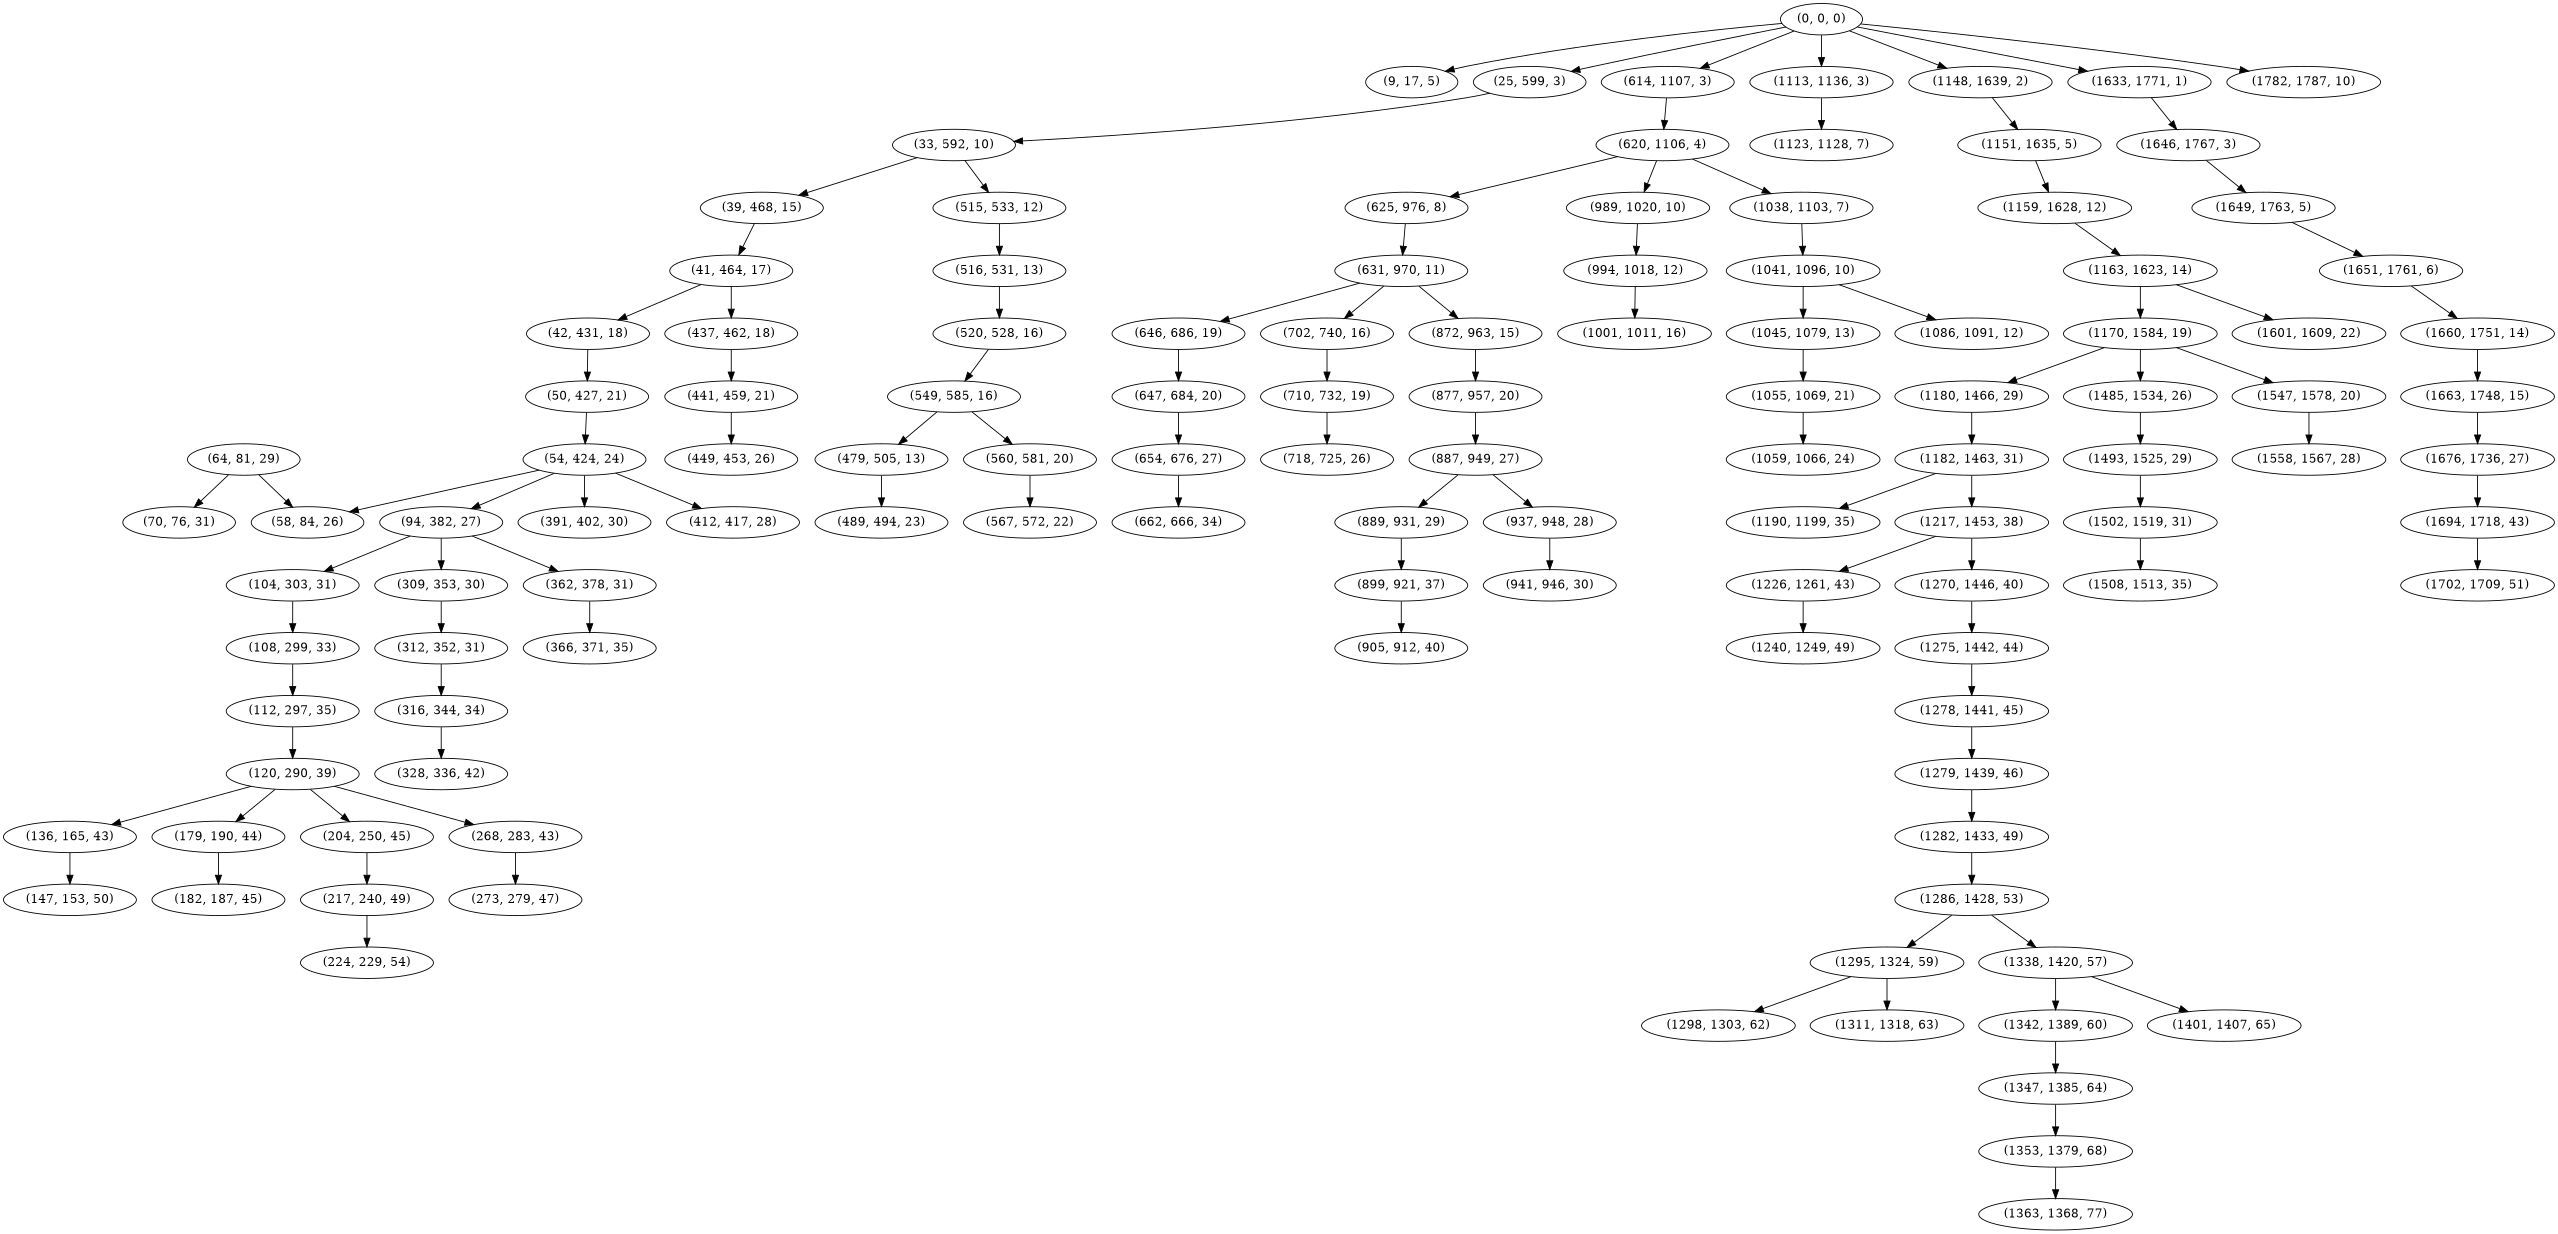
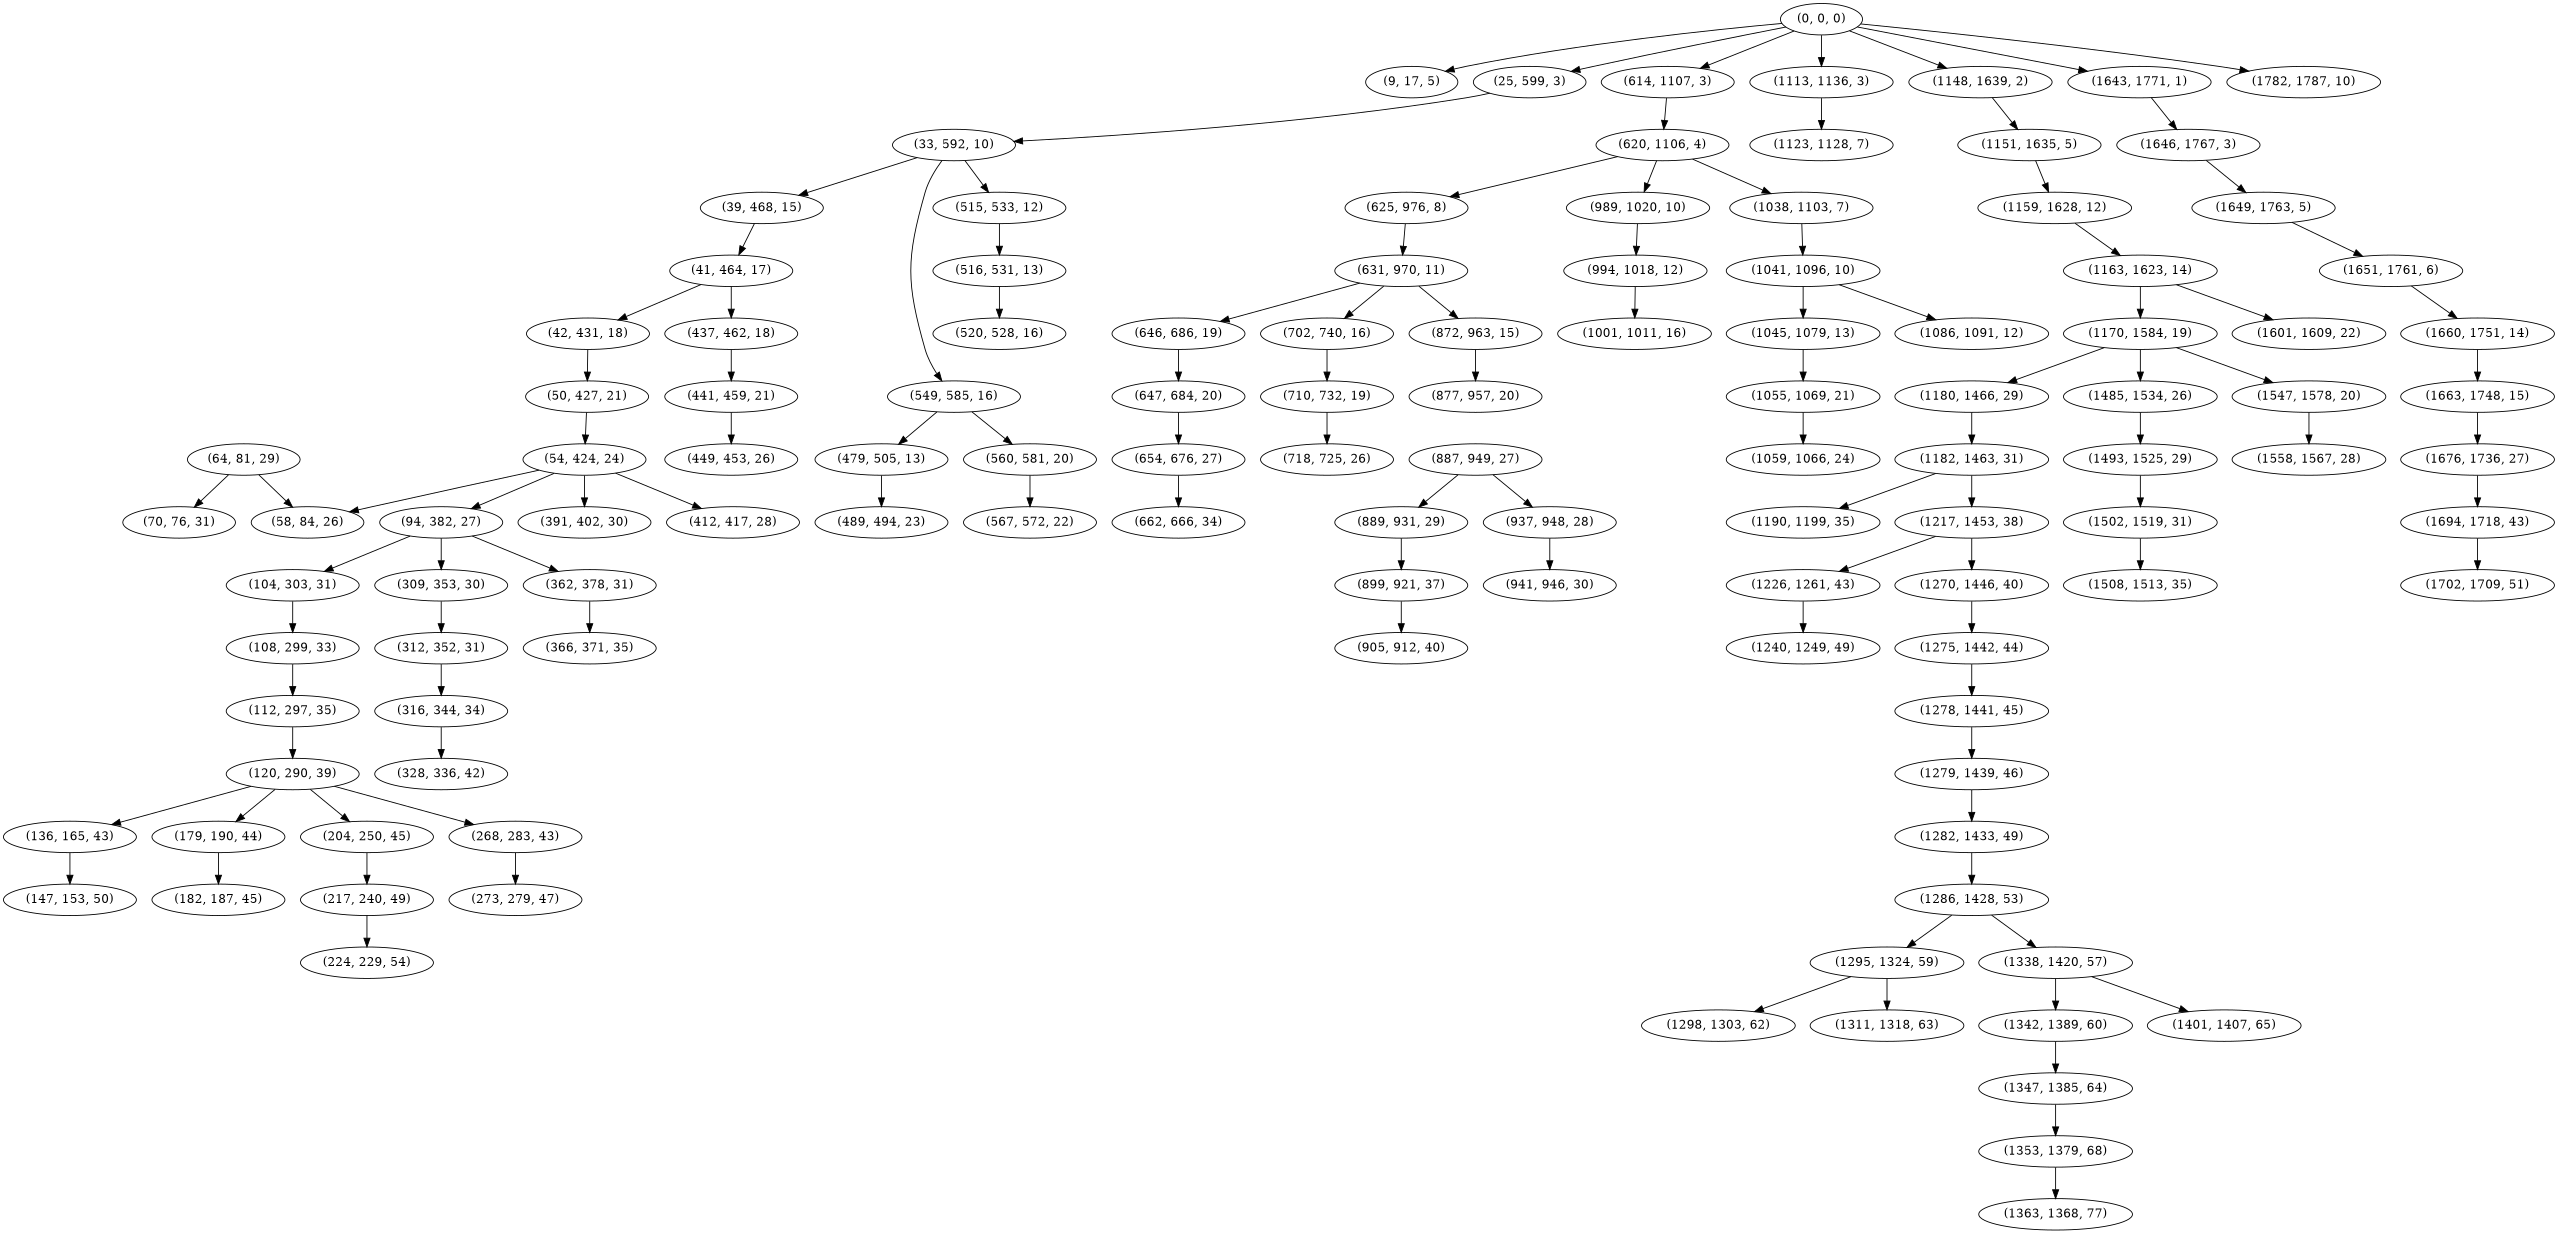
(2139, 82) -> (2139, 82)
(979, 362) -> (911, 266)
(1476, 424) -> none
